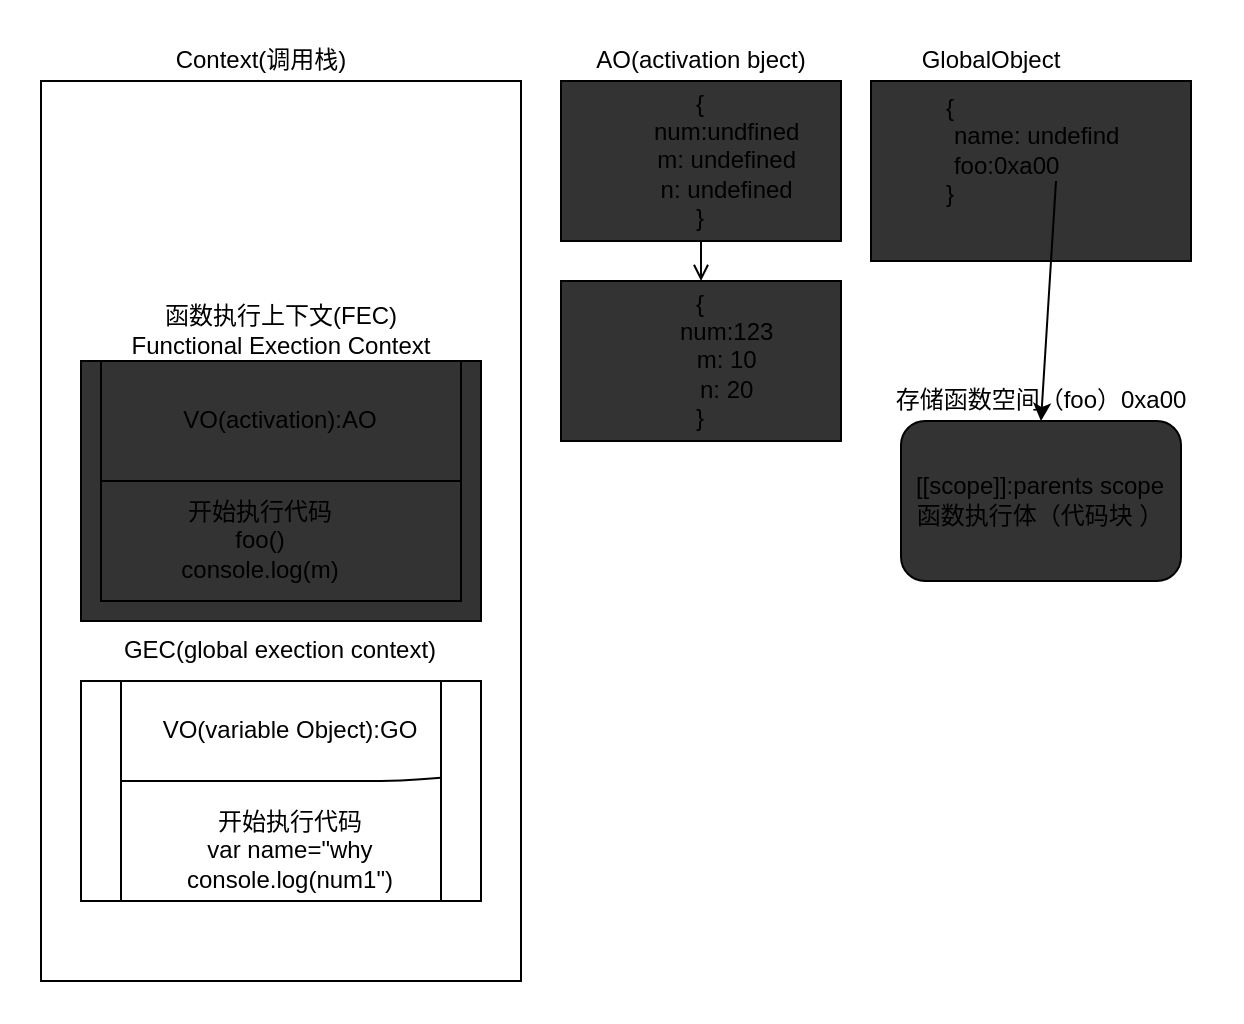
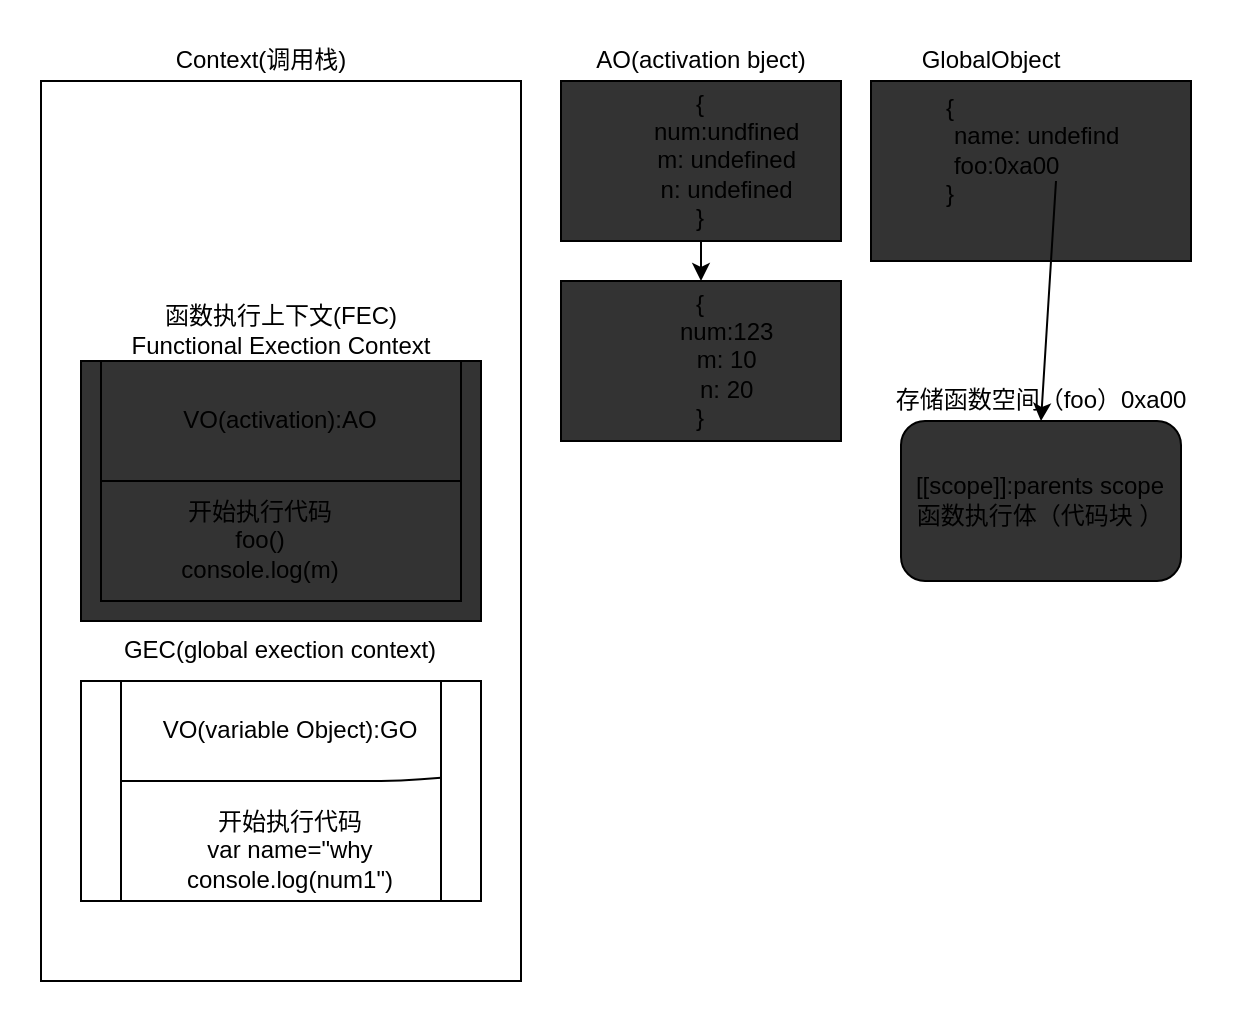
(701, 269) -> (701, 266)
